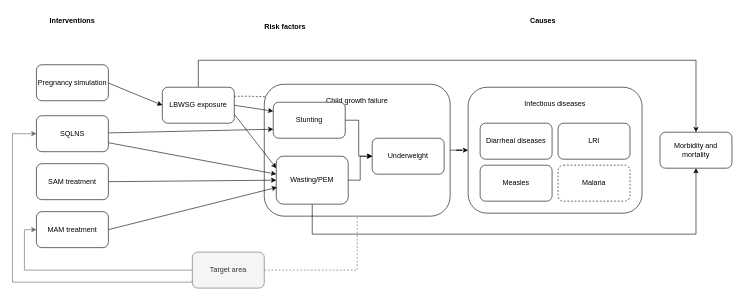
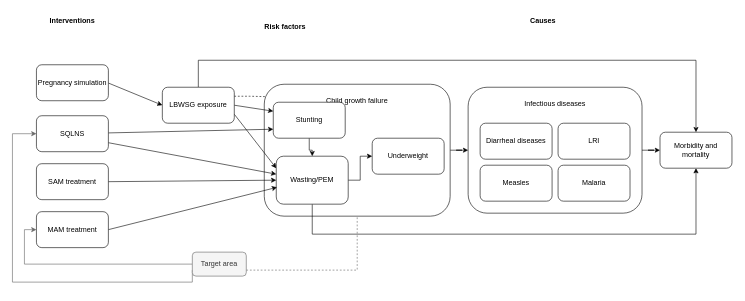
(359, 131) -> (310, 150)
none -> (651, 150)
(594, 183) -> (594, 183)
(228, 270) -> (219, 264)
